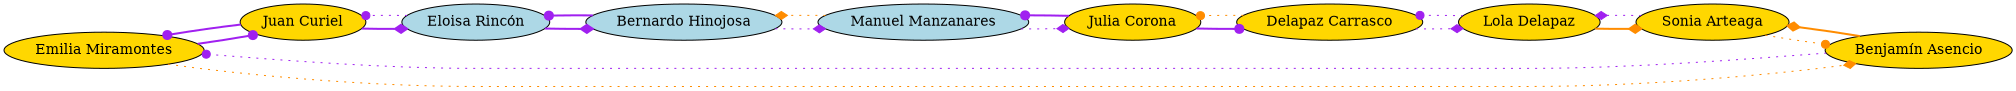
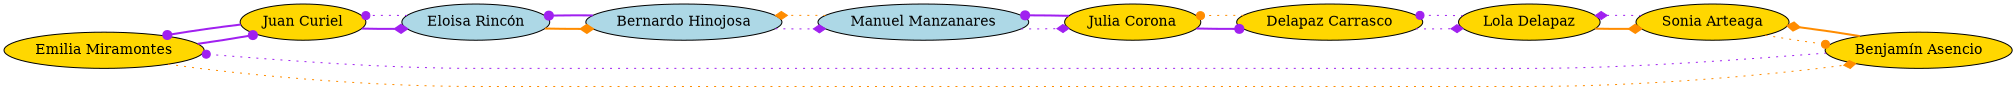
(563, 29) -> (563, 29)
